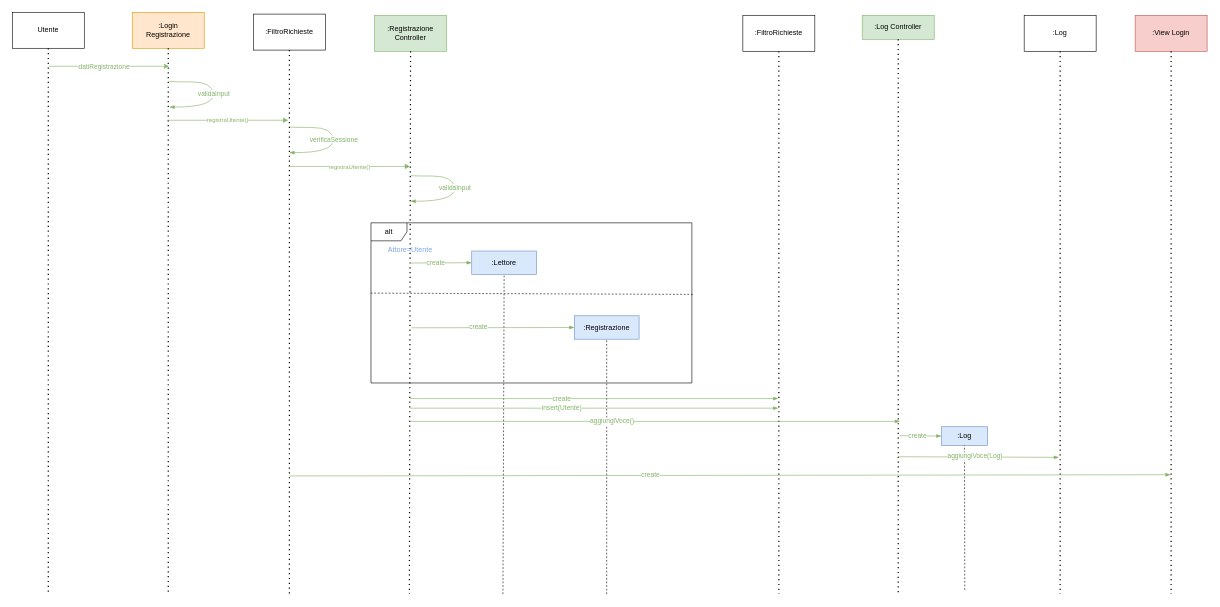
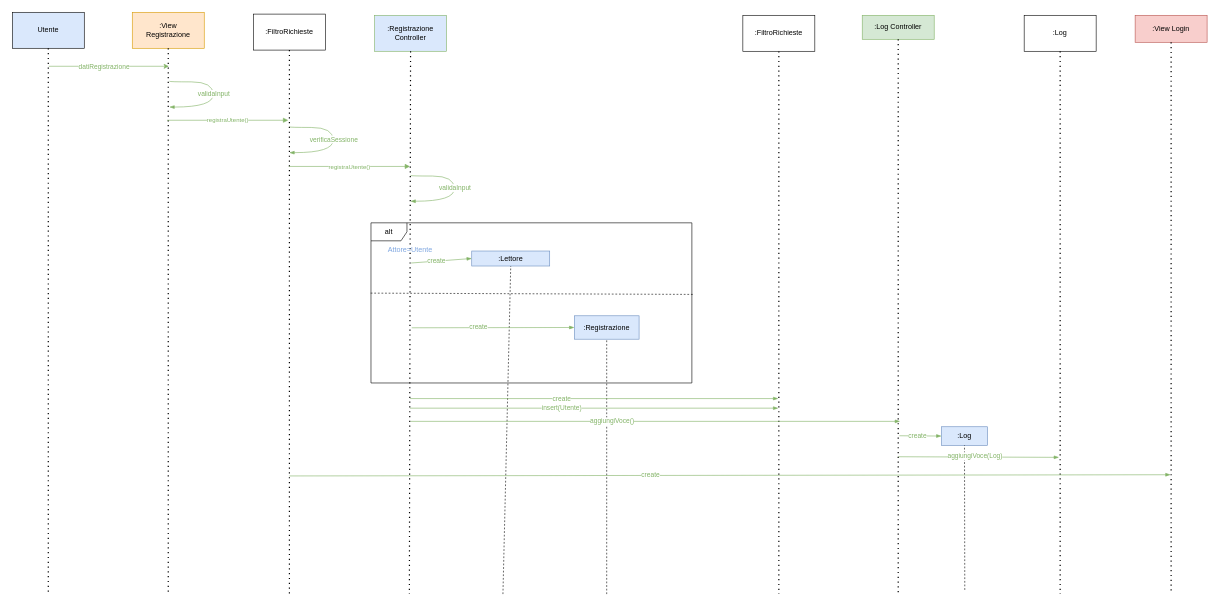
(48, 30) -> (48, 30)
(168, 30) -> (168, 30)
(411, 33) -> (411, 33)
(1172, 33) -> (1172, 29)
(504, 263) -> (511, 259)
